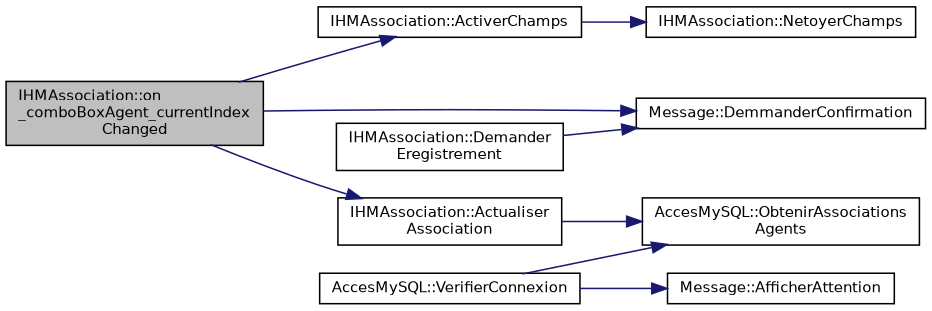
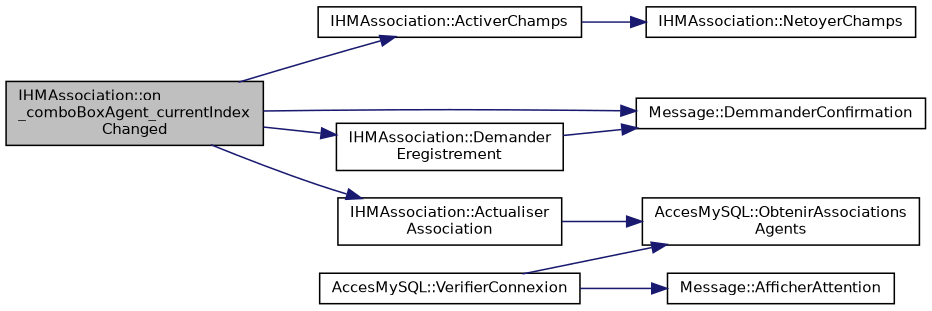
none -> (292, 130)
